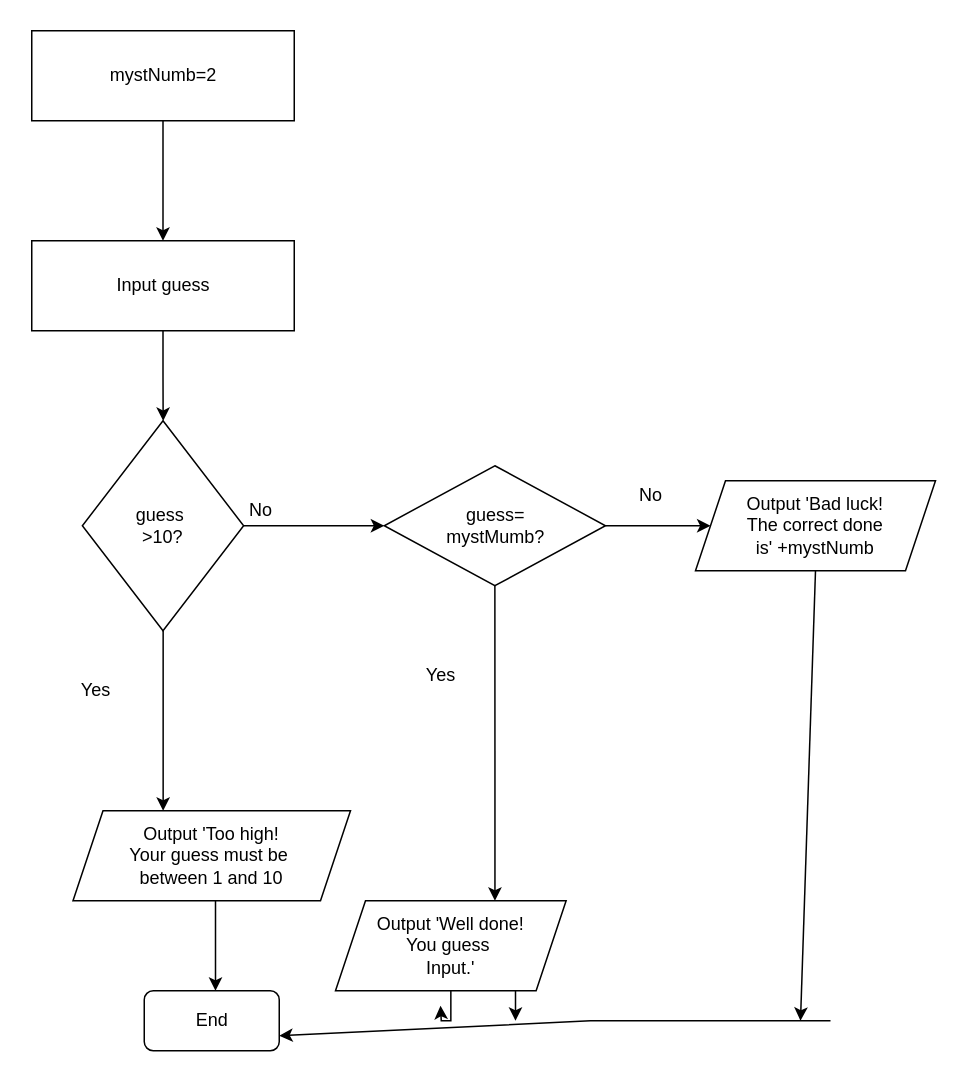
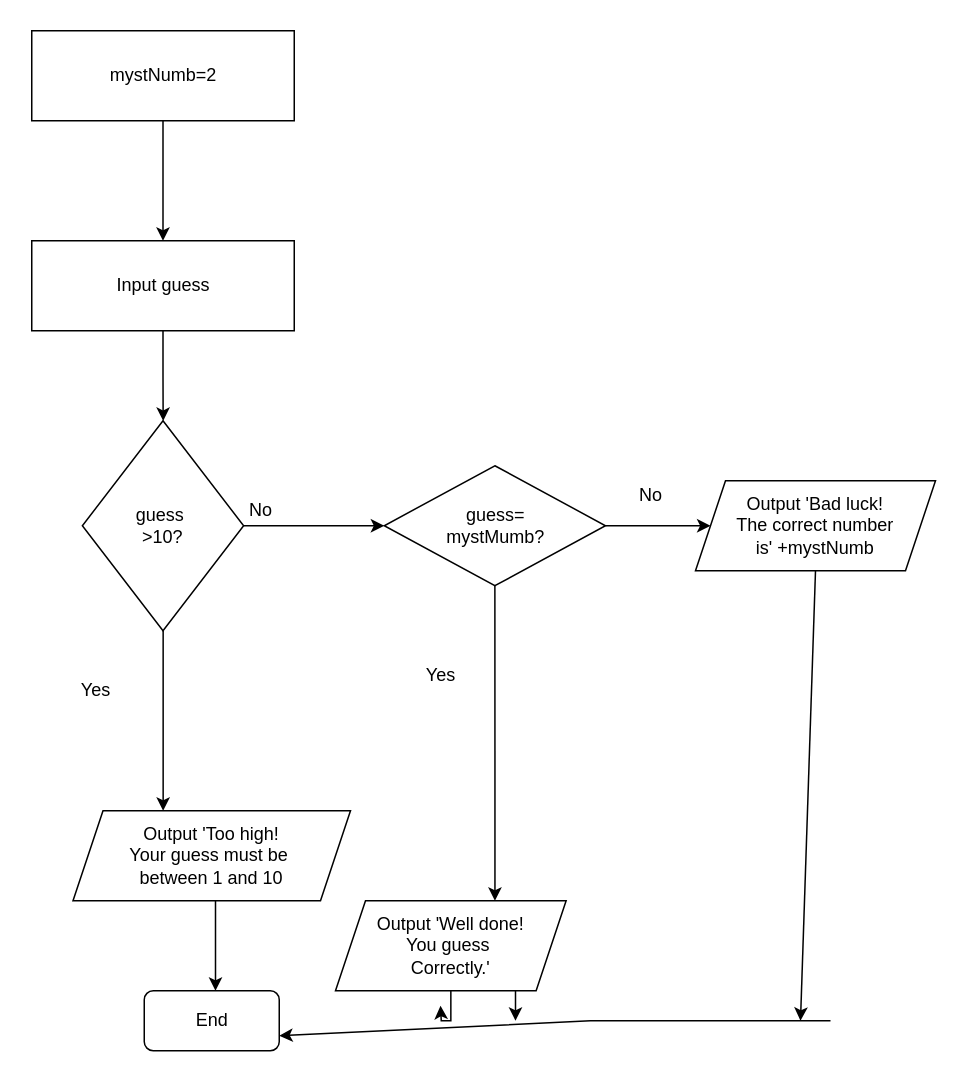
(815, 526) -> (815, 526)
(451, 946) -> (451, 946)
